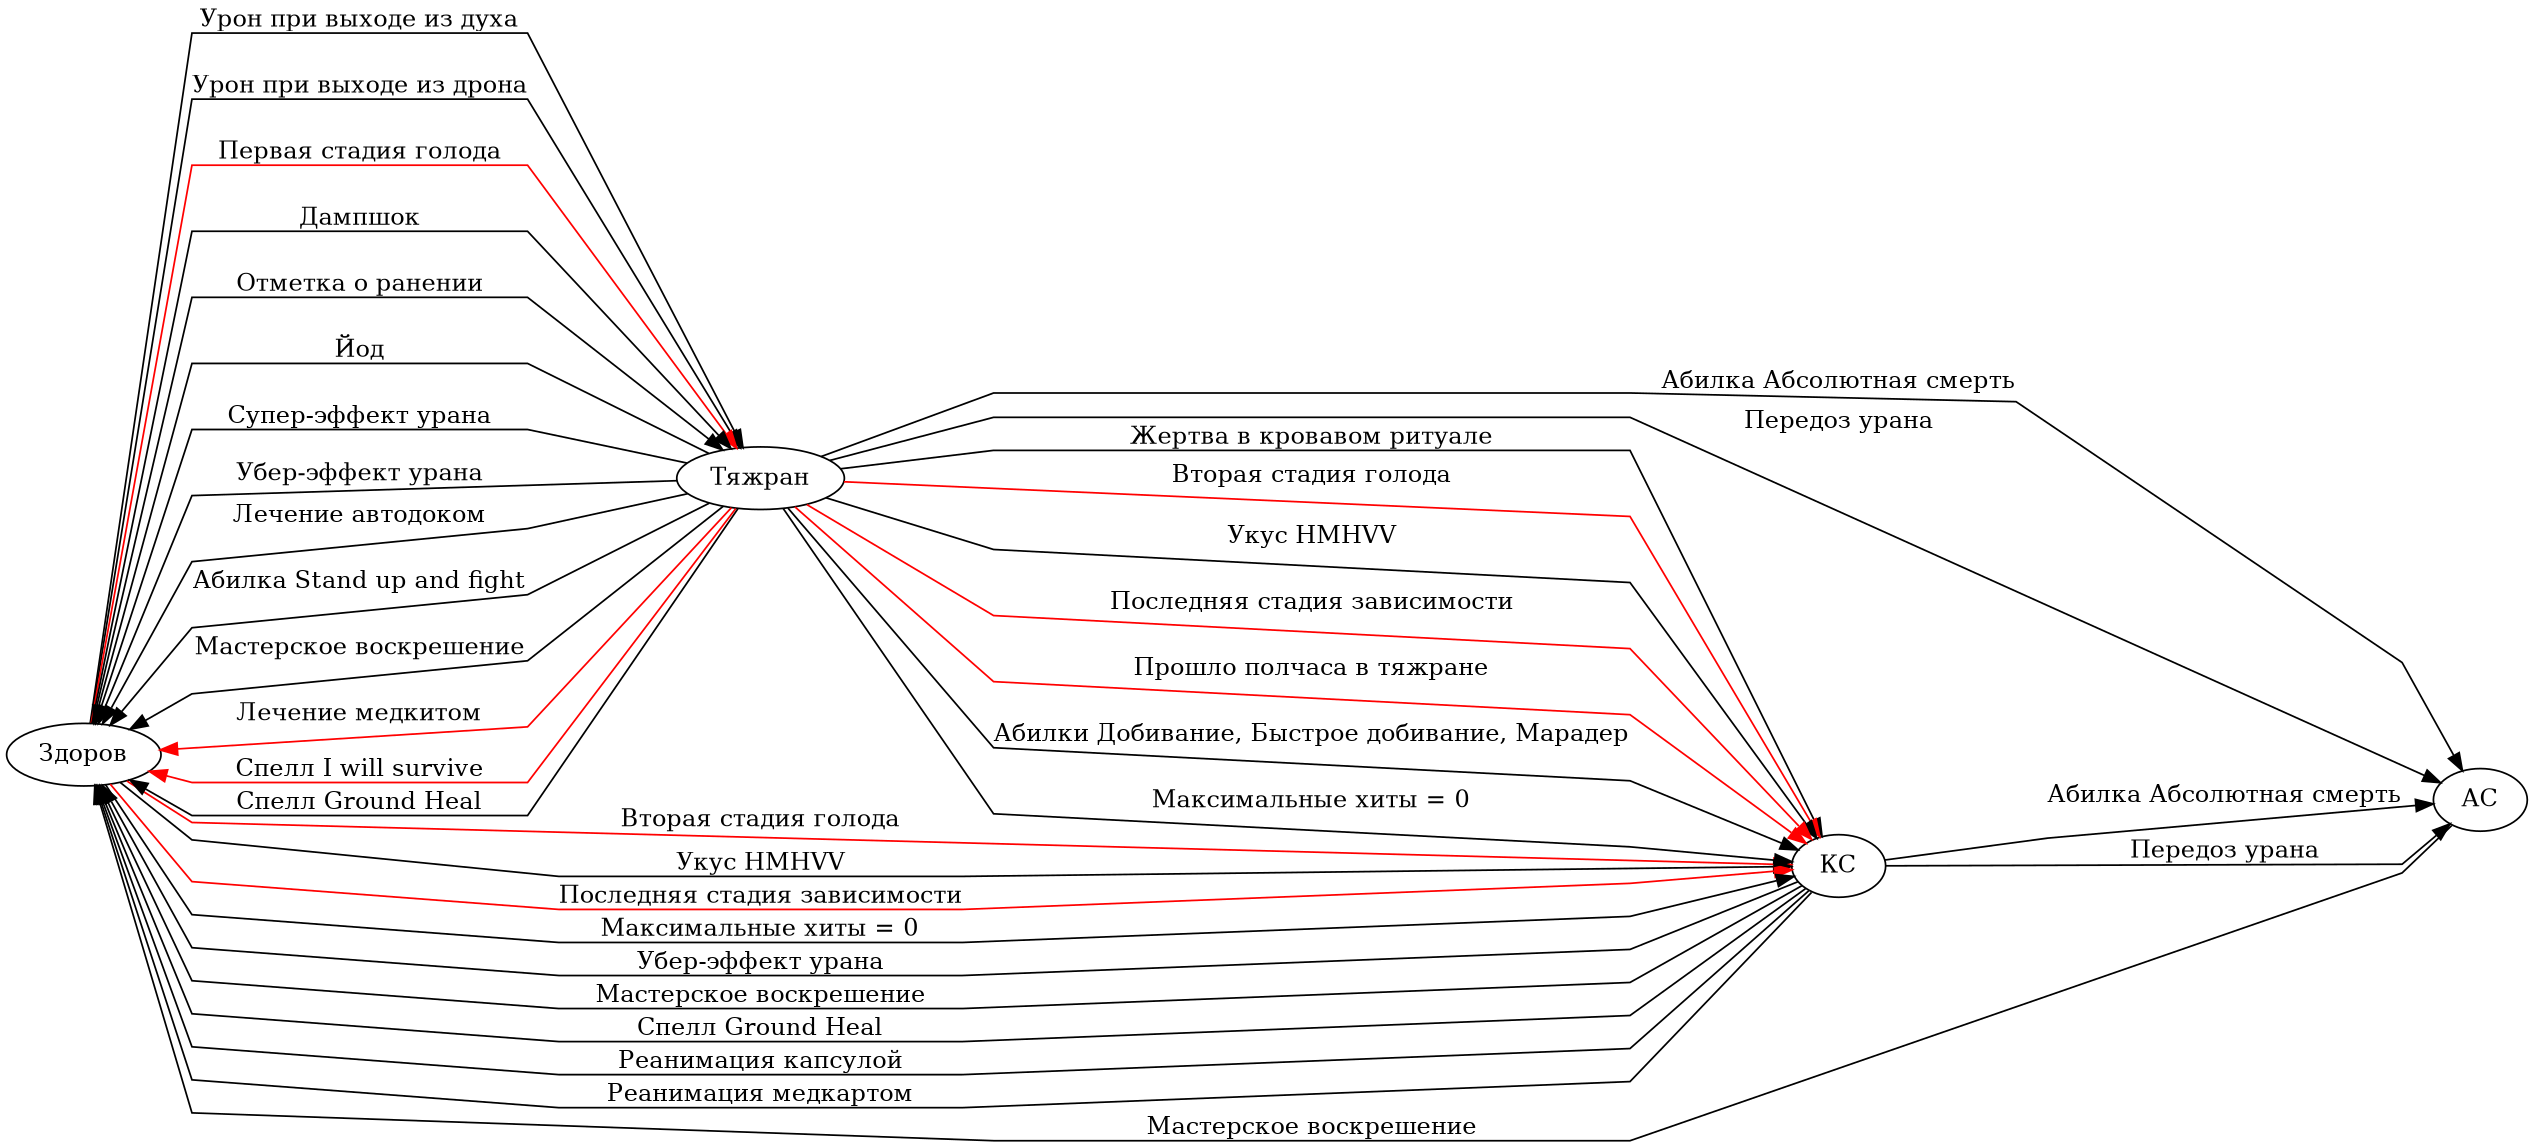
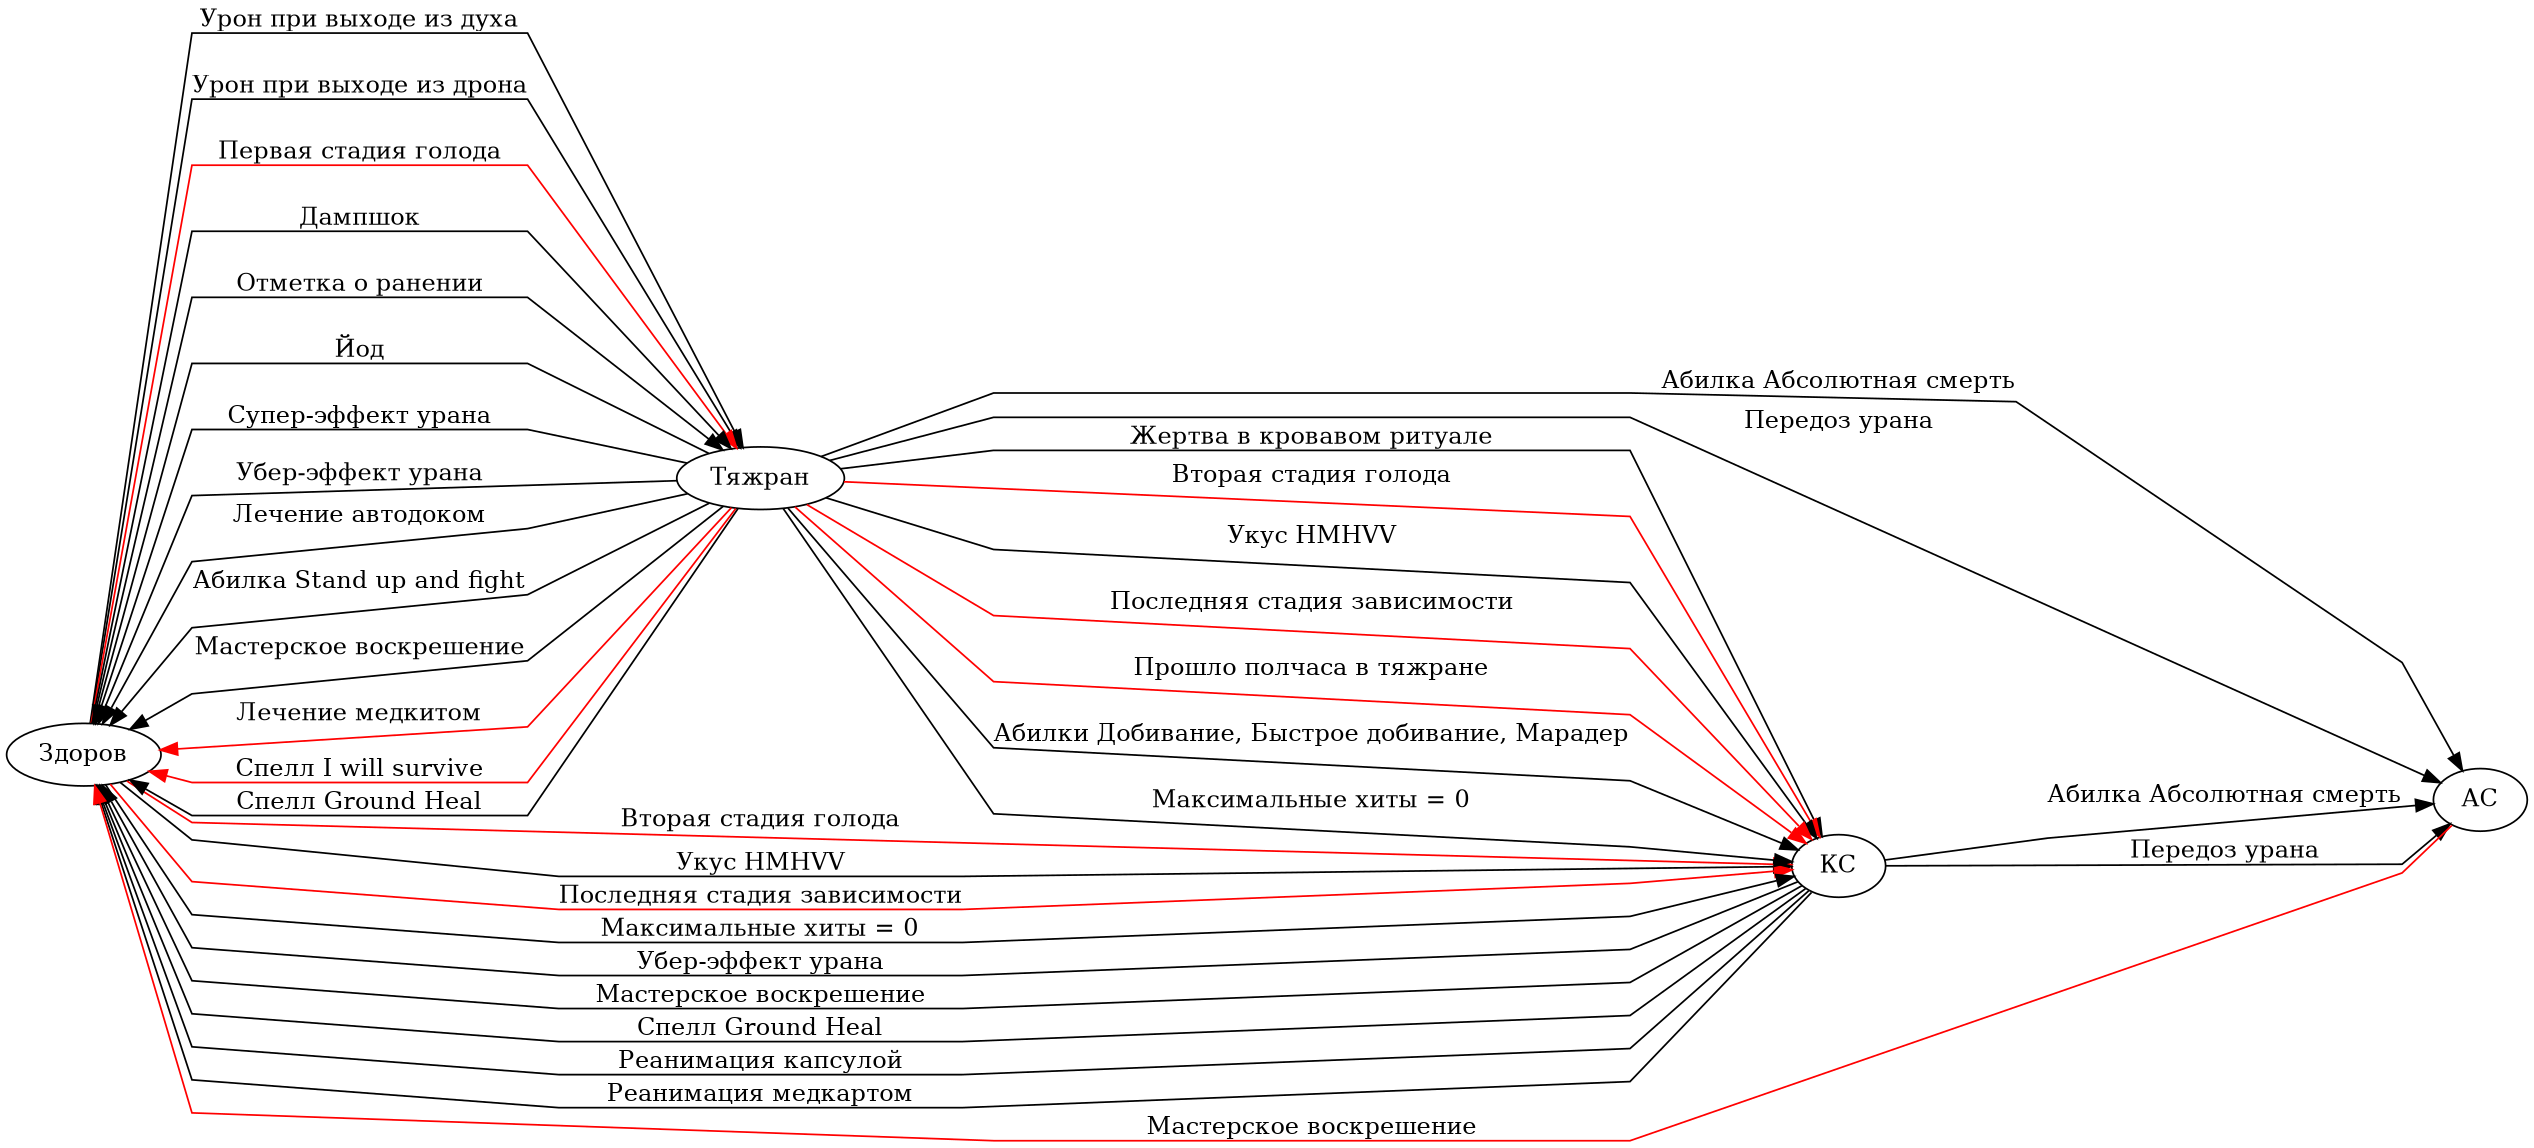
(1192, 1141) -> (1192, 1141)
